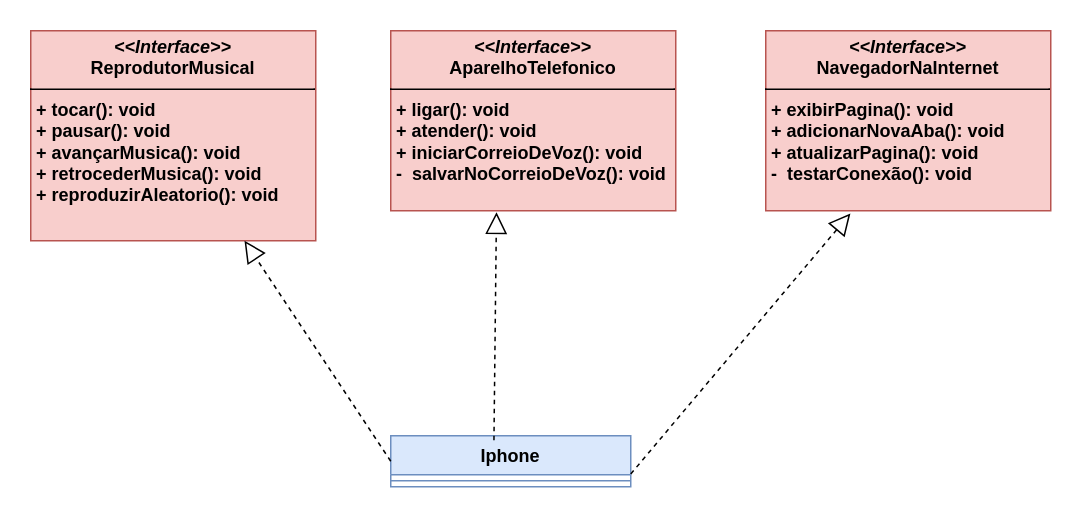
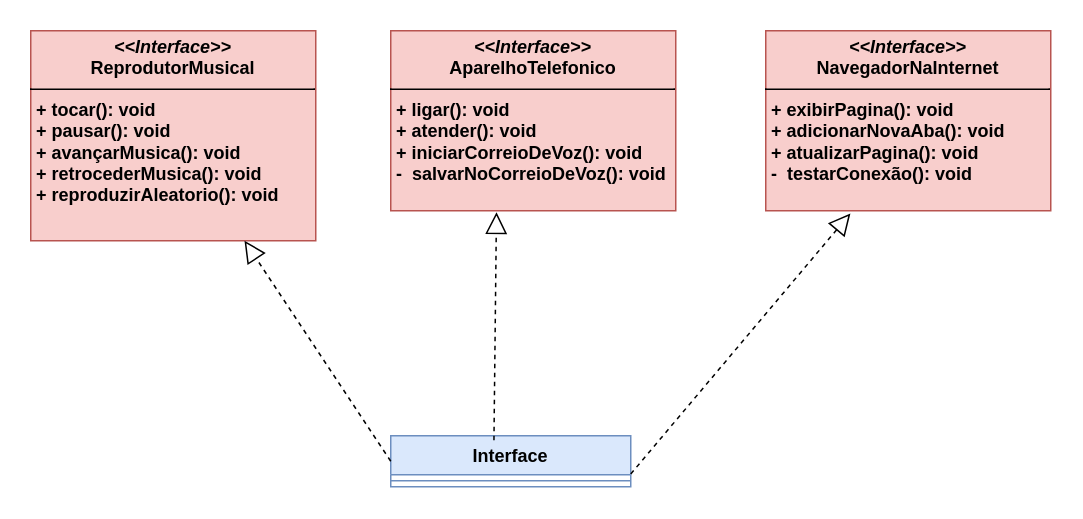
(511, 457) -> (511, 457)
